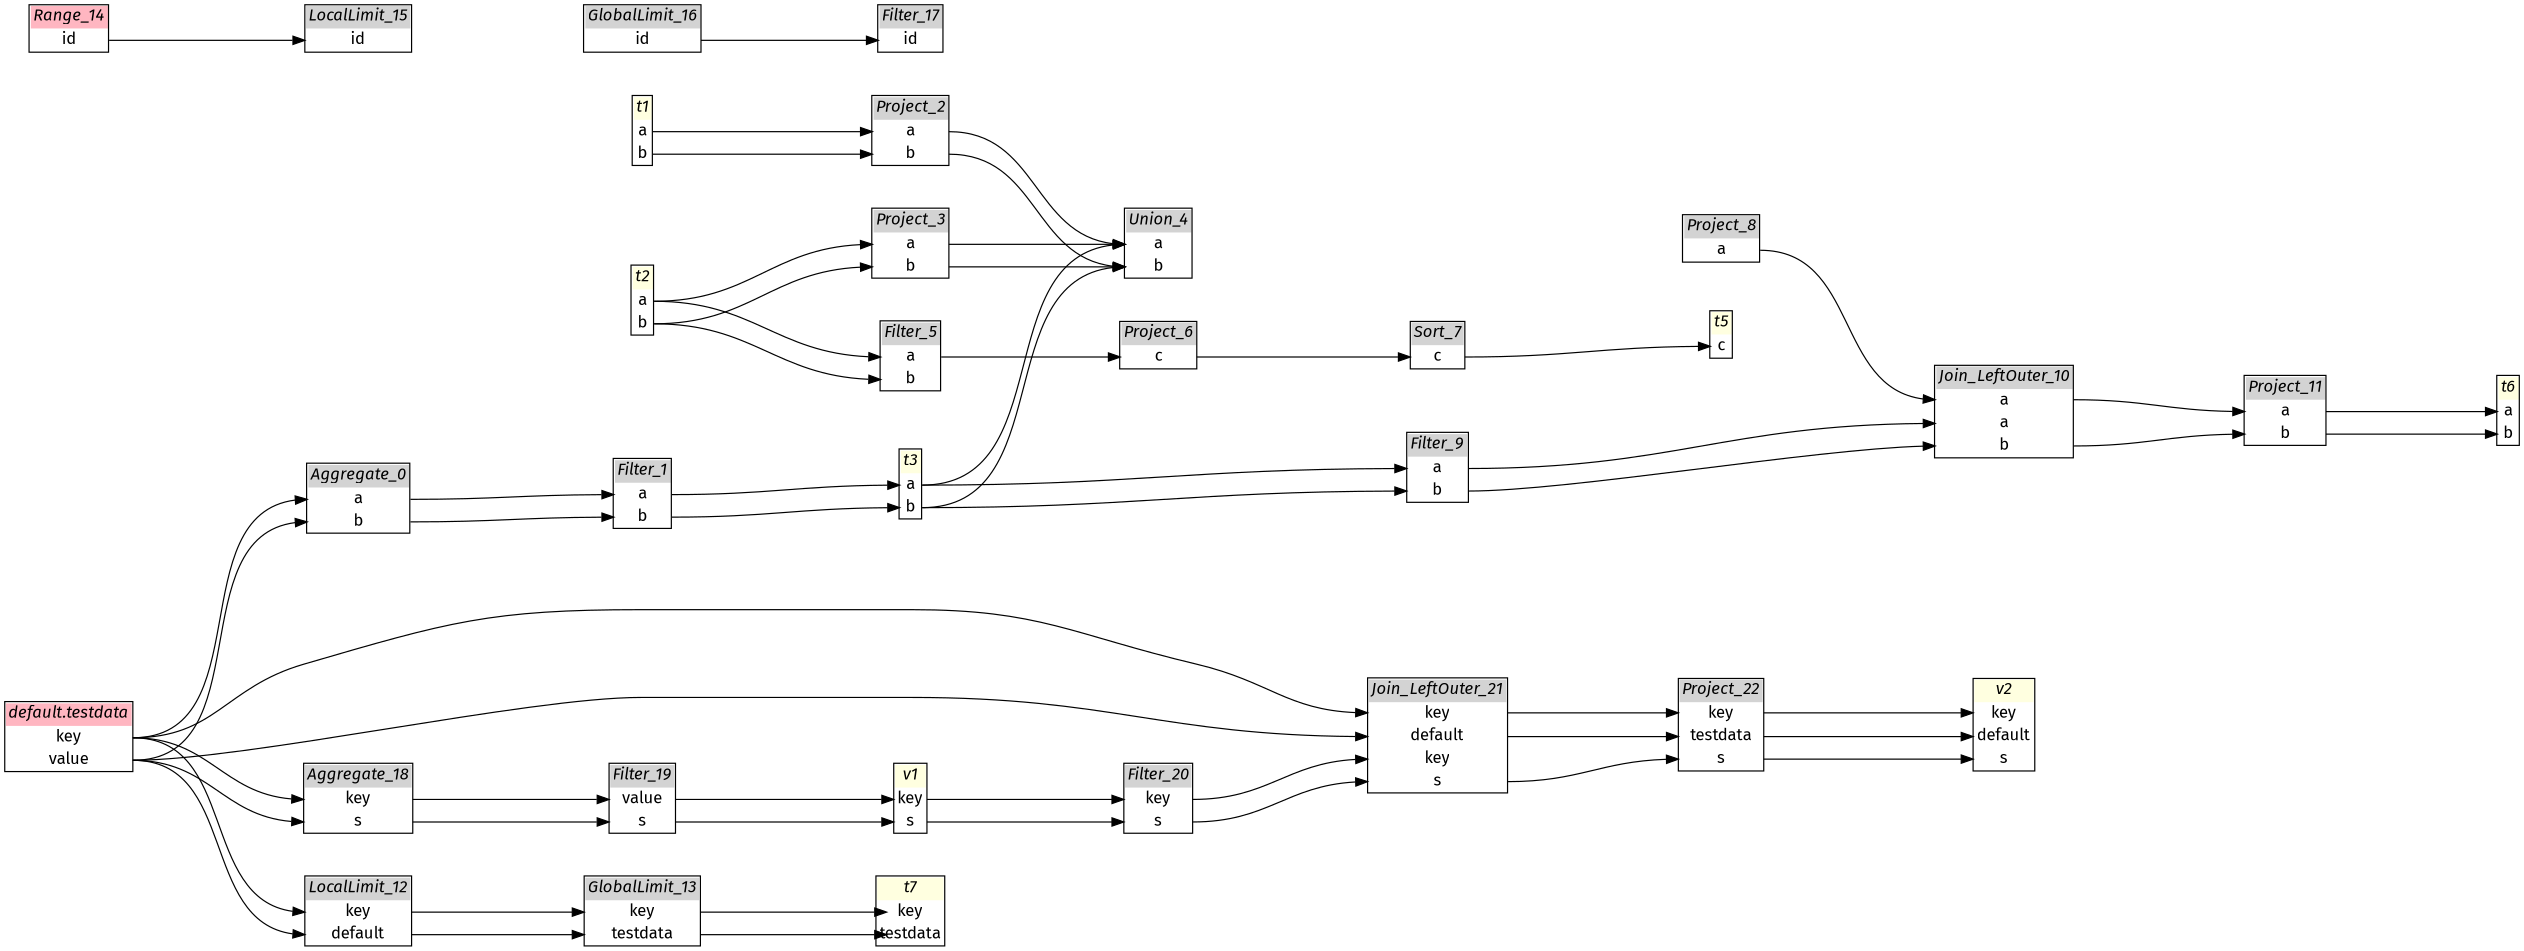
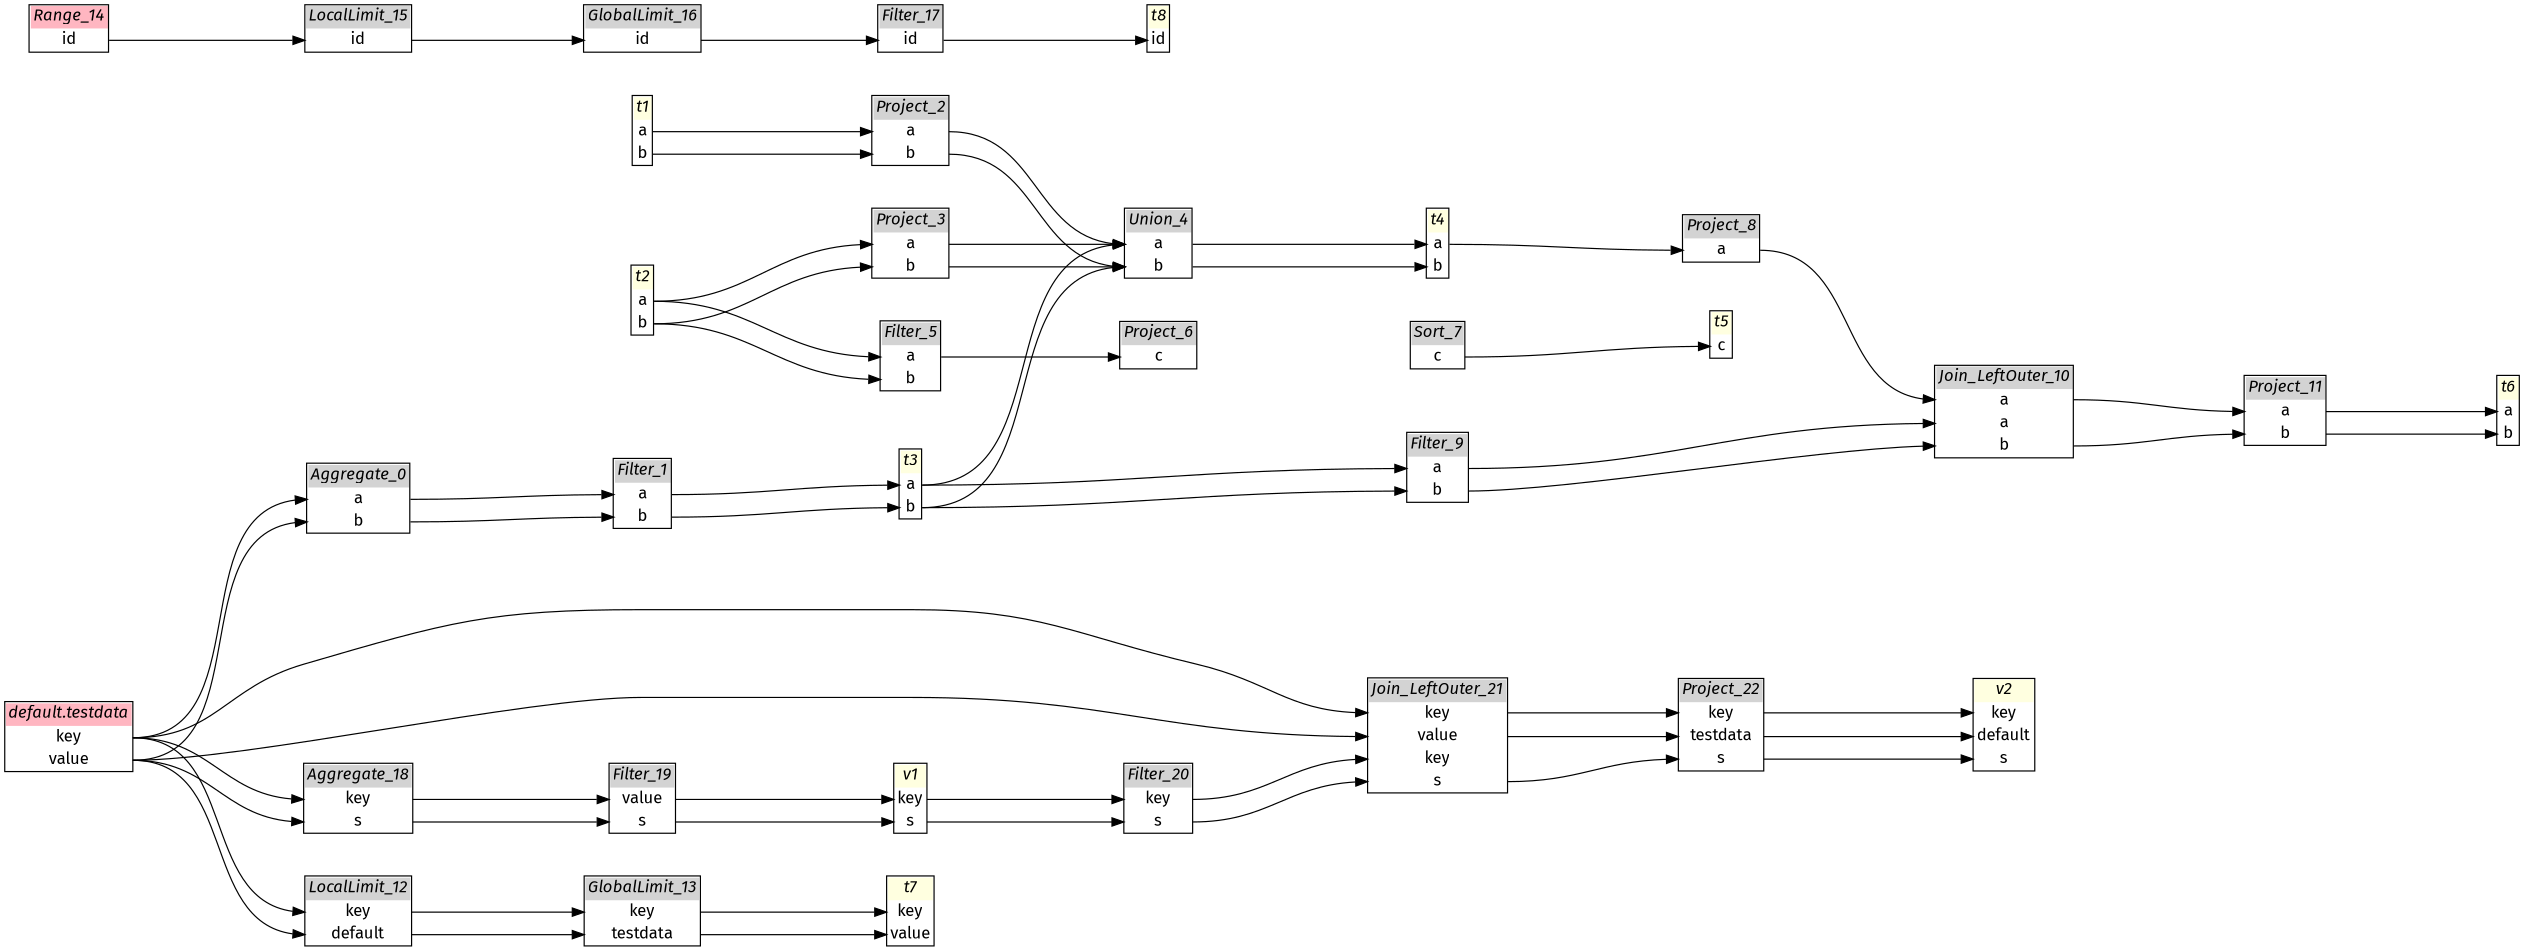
none -> (1158, 28)
none -> (492, 40)
none -> (1438, 243)
(1297, 357) -> none
(1438, 735) -> (1438, 735)
(910, 933) -> (910, 933)
